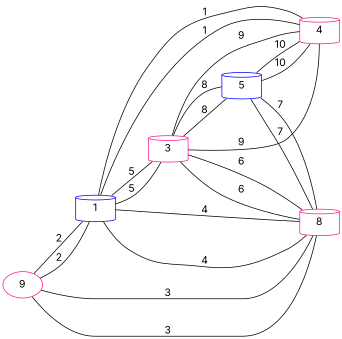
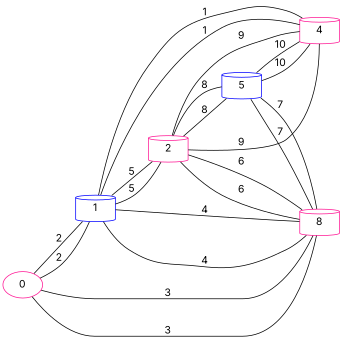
(168, 149) -> (168, 149)
(23, 285) -> (23, 285)
